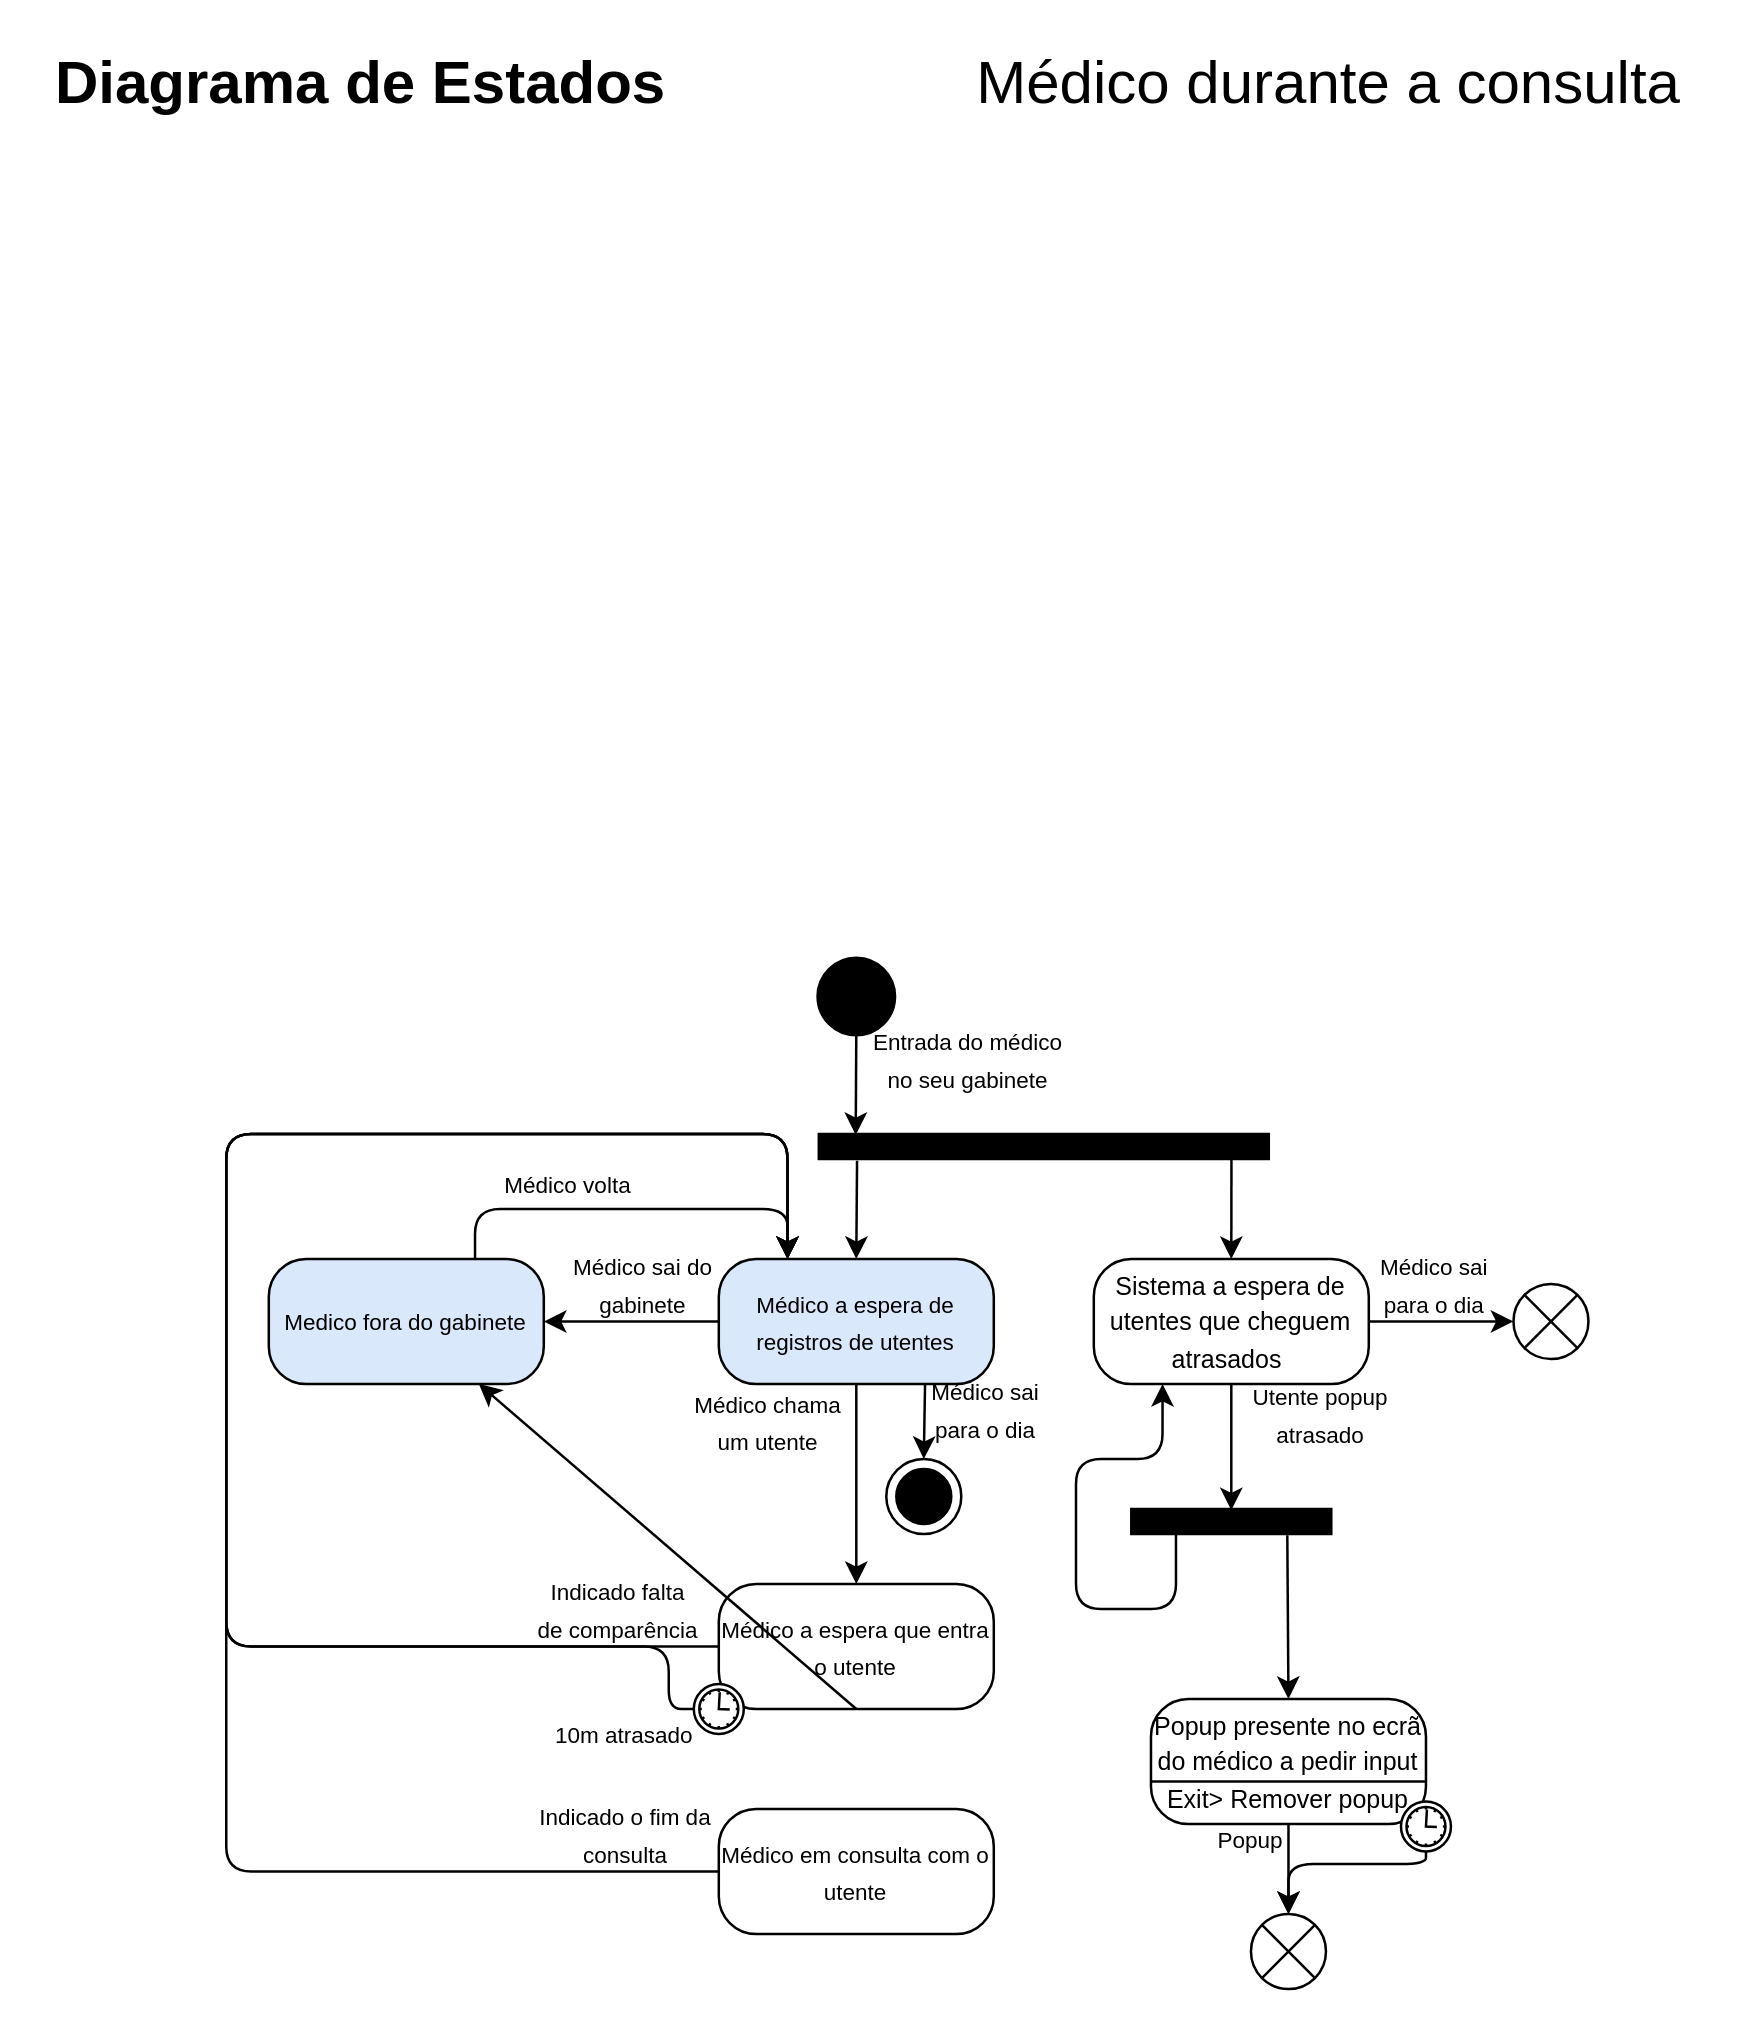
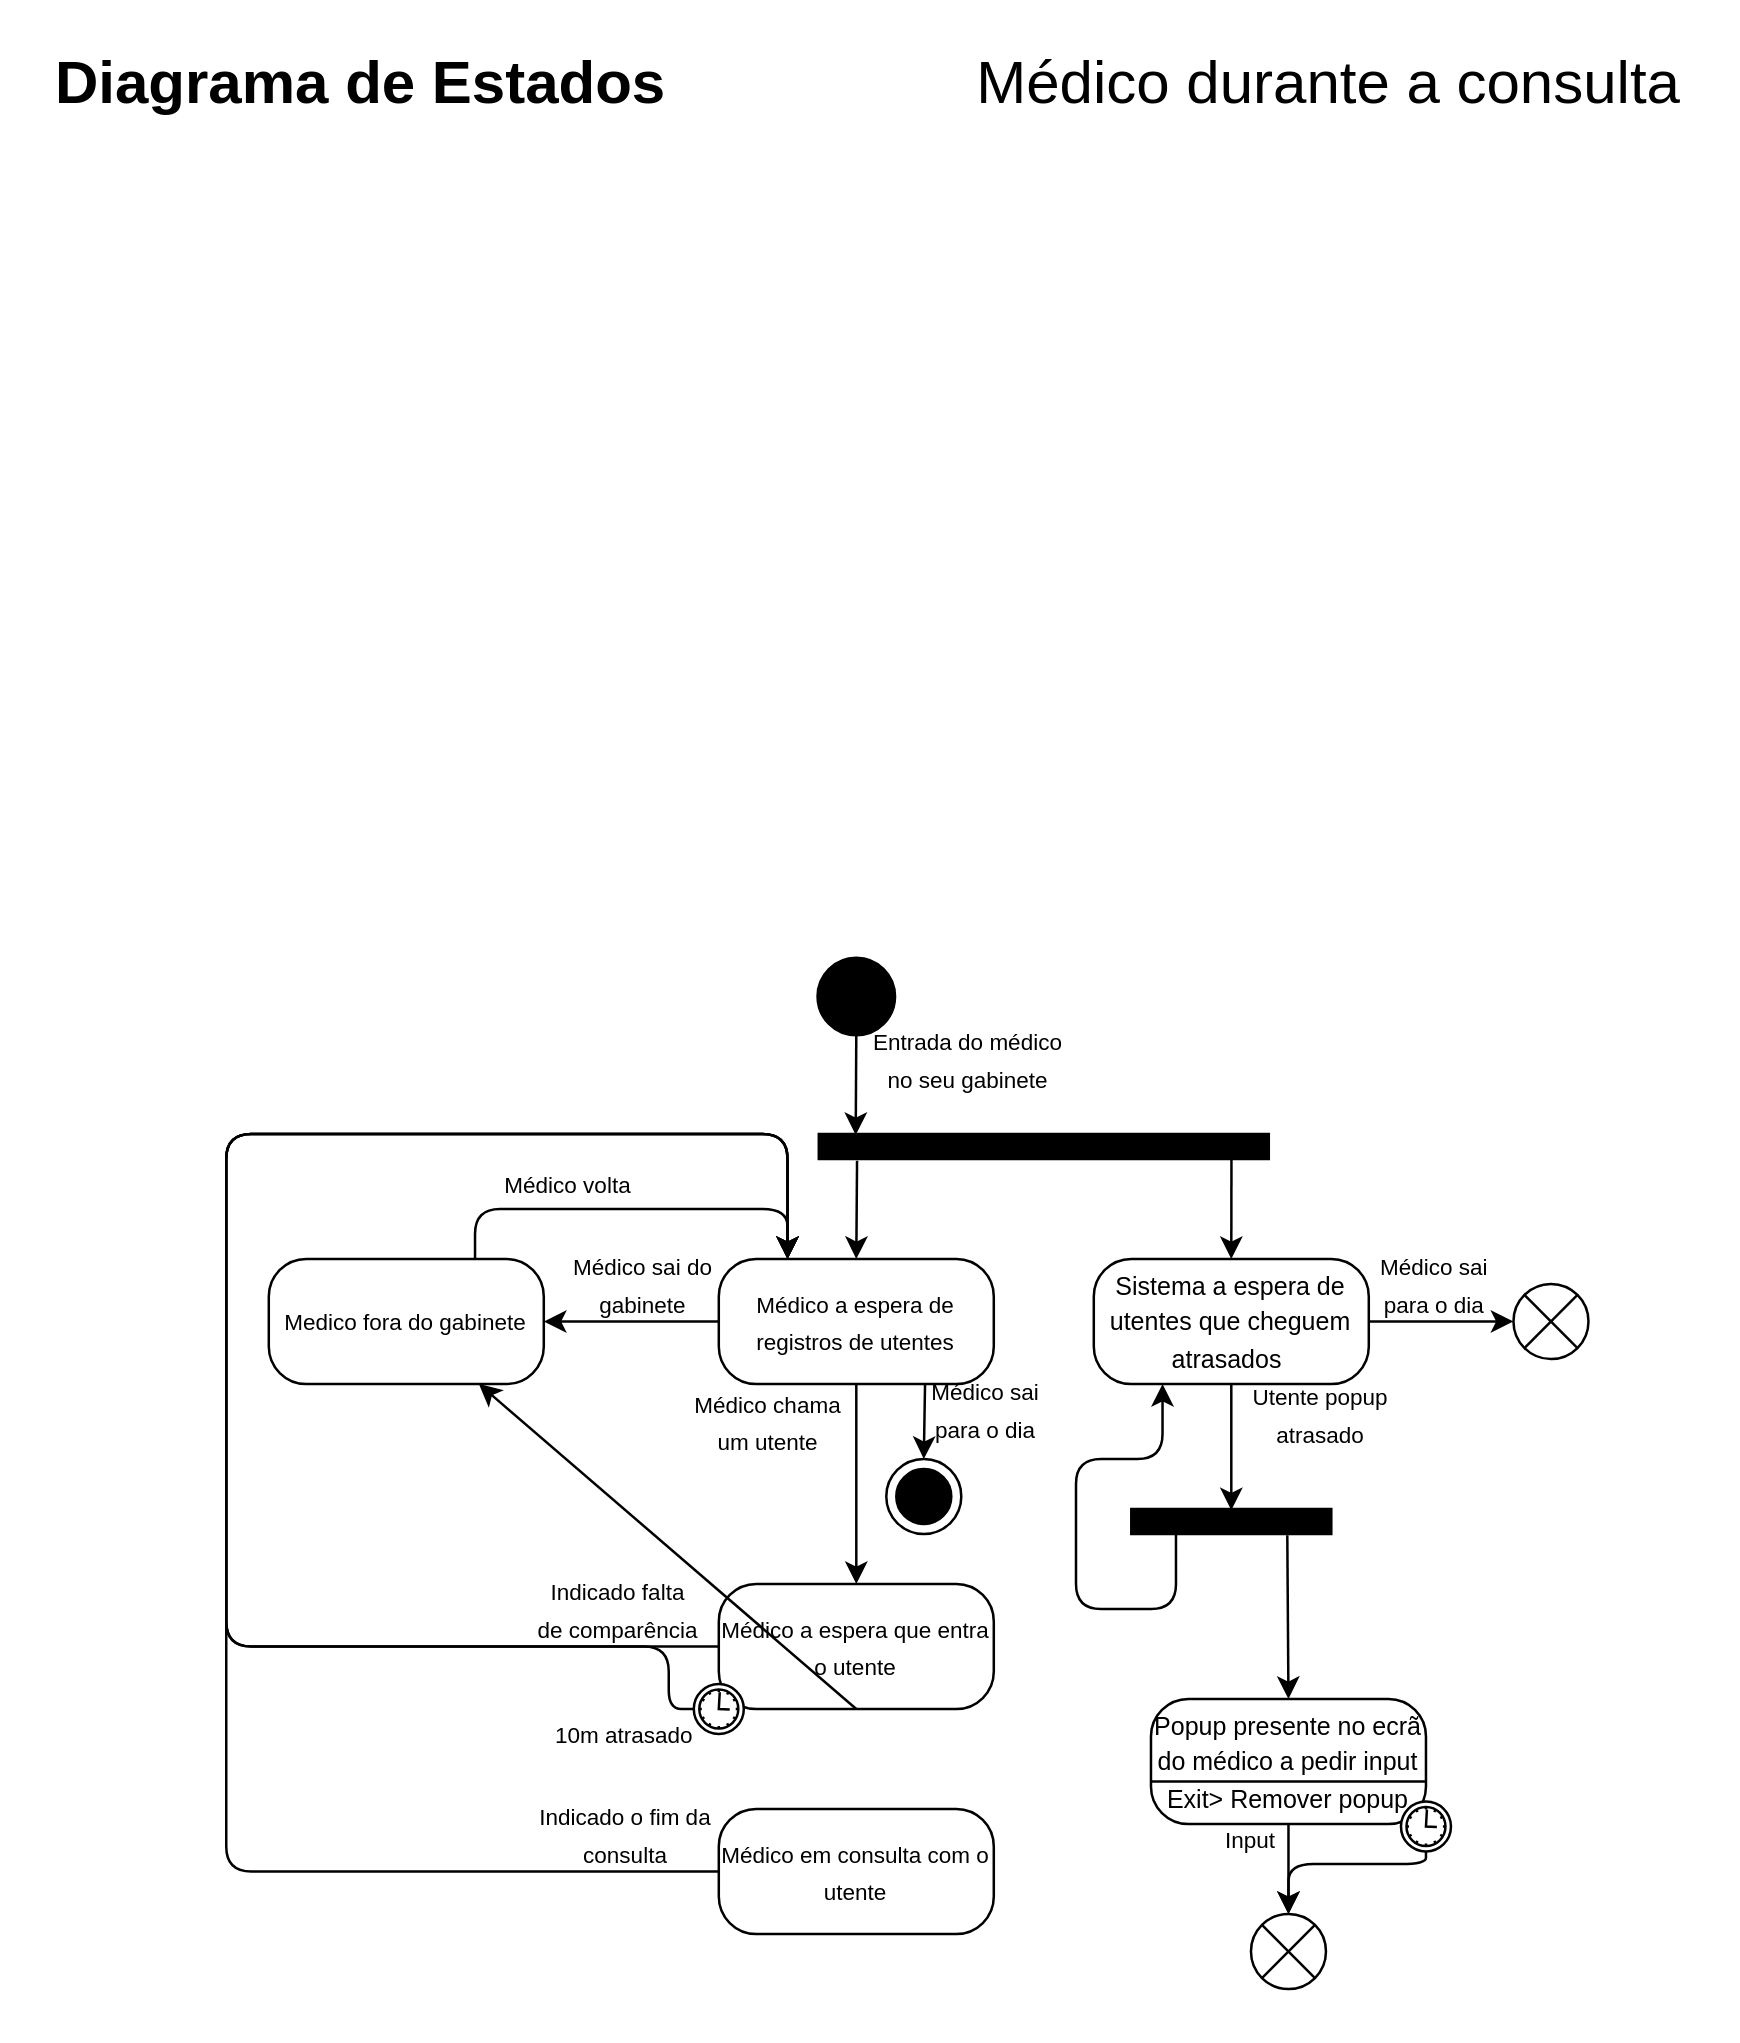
(406, 1321) -> (406, 1321)
(856, 1321) -> (856, 1321)
(1251, 1839) -> (1251, 1839)
